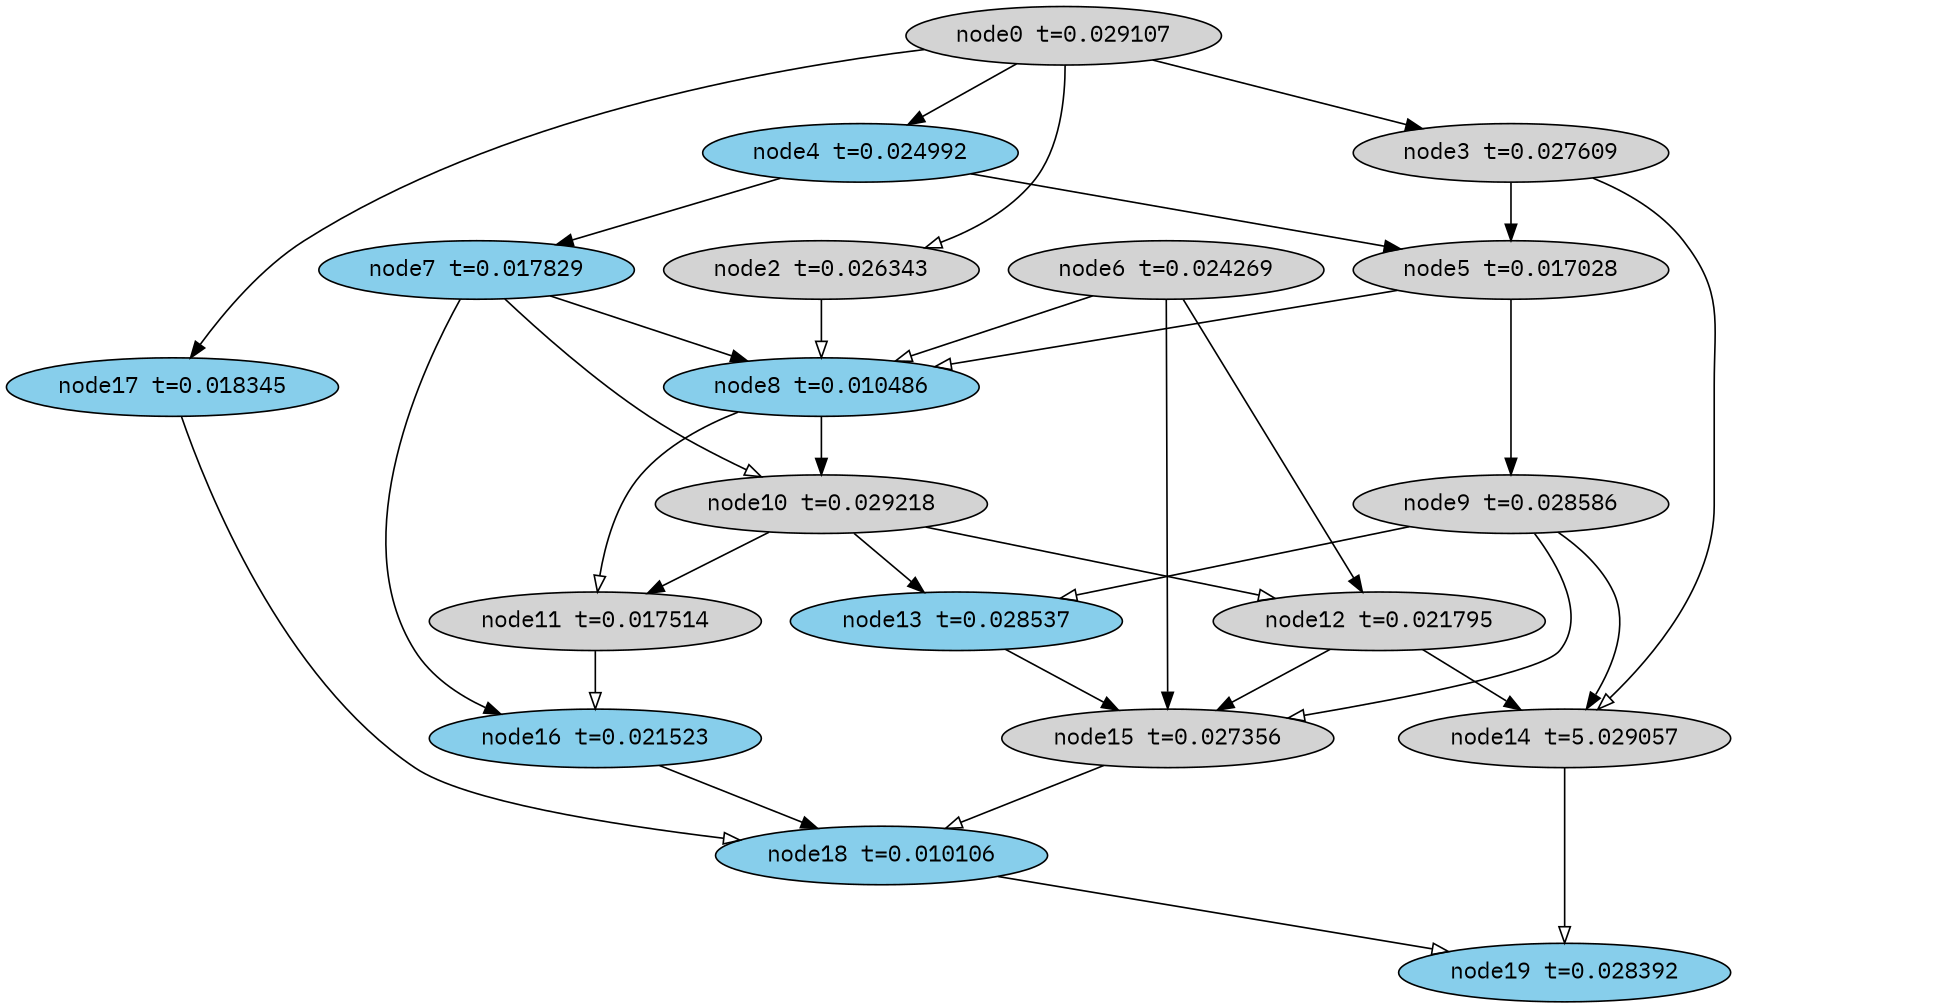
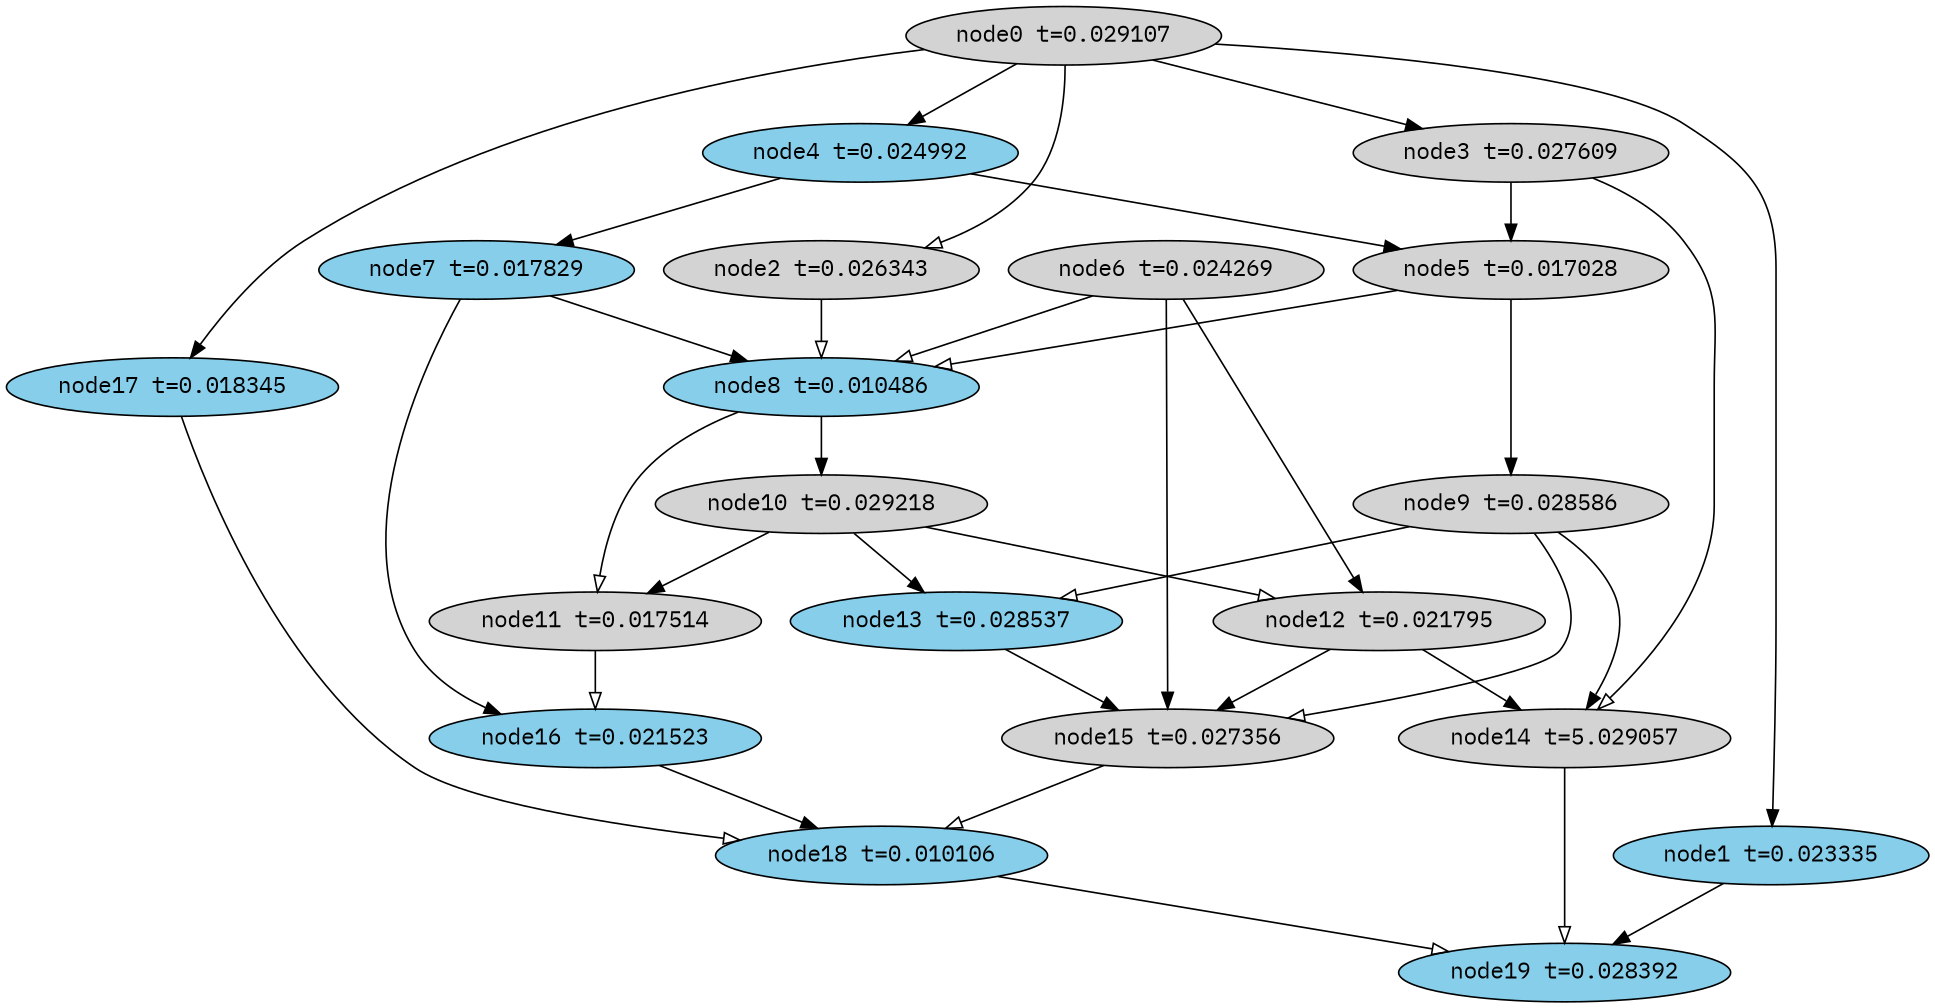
(618, 395) -> none
none -> (1771, 855)
